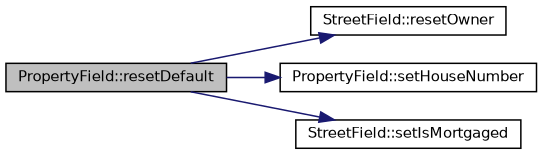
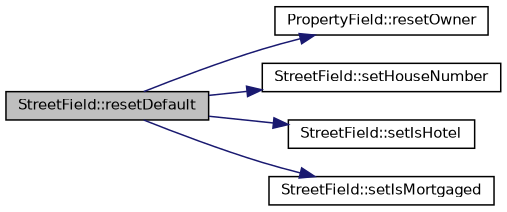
(408, 21) -> (382, 21)
(116, 77) -> (107, 106)
(408, 77) -> (382, 77)
none -> (382, 134)
